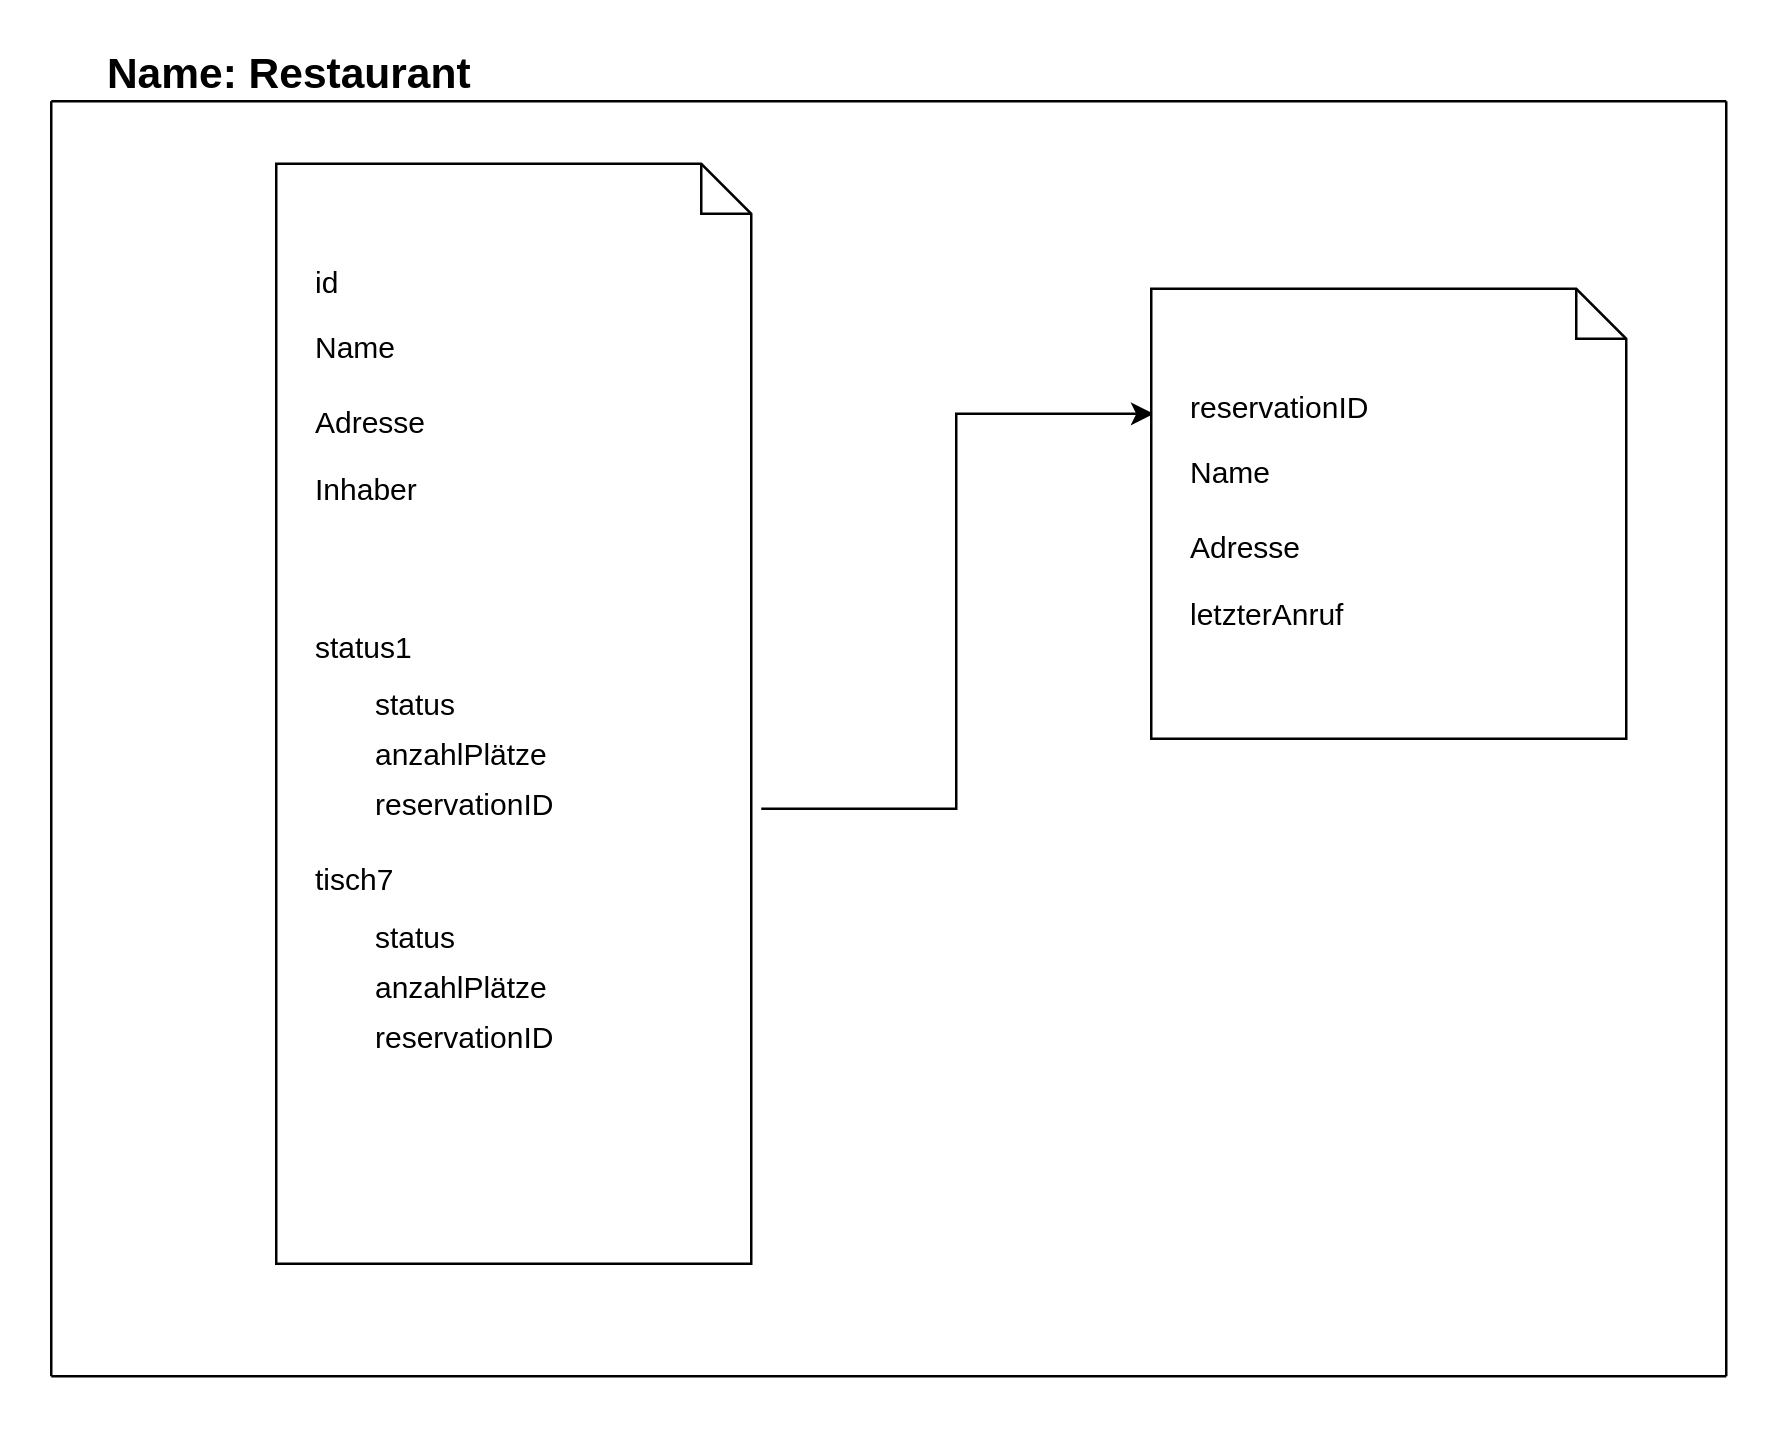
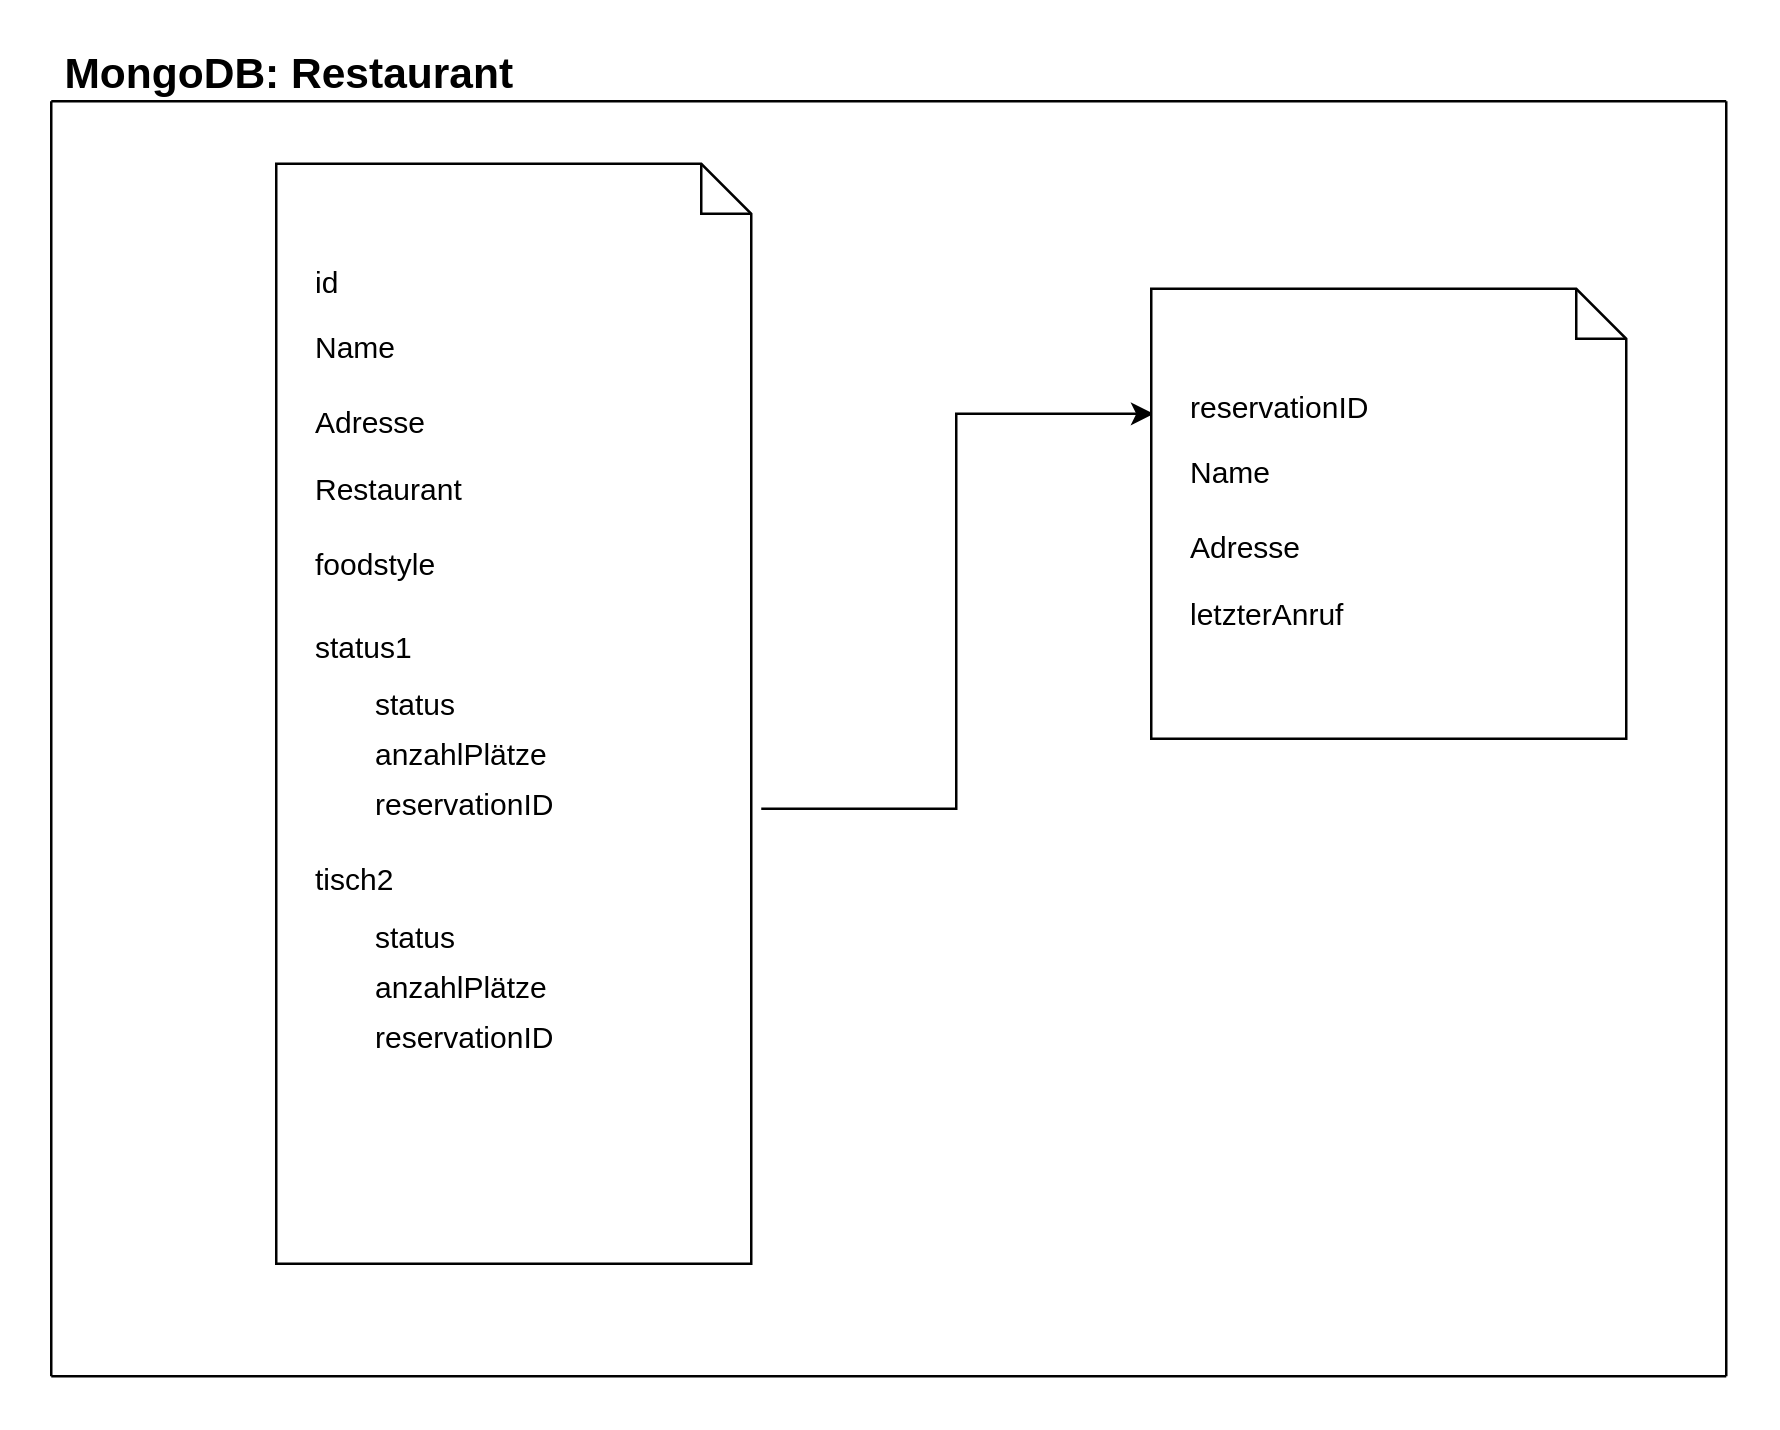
(290, 76) -> (290, 76)
(374, 490) -> (399, 490)
none -> (501, 569)
(362, 880) -> (362, 880)
